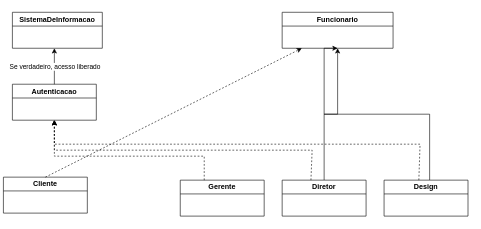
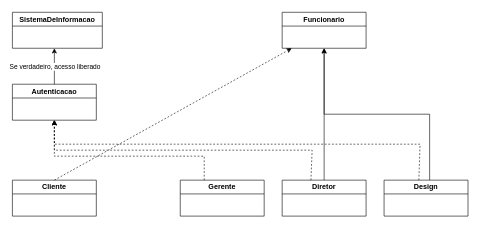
(338, 30) -> (324, 30)
(45, 195) -> (54, 198)
